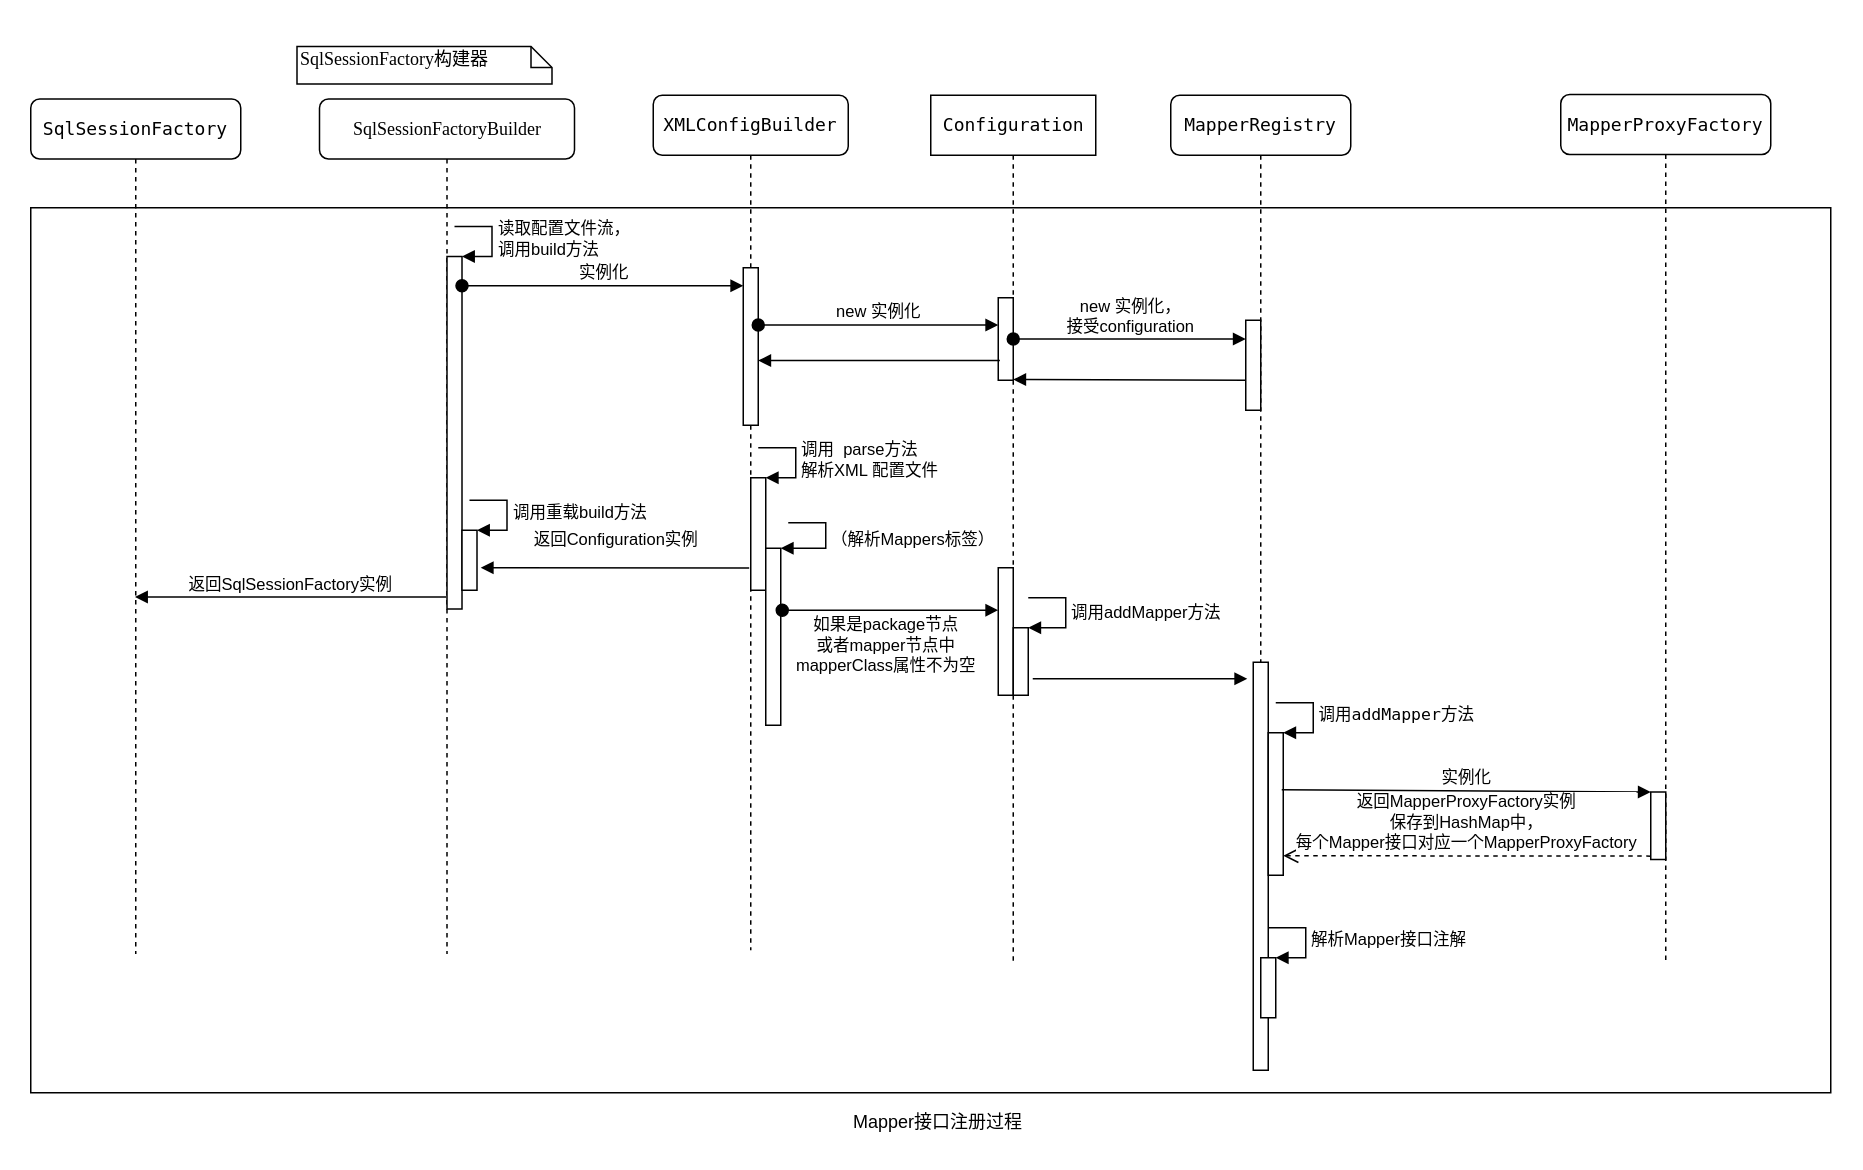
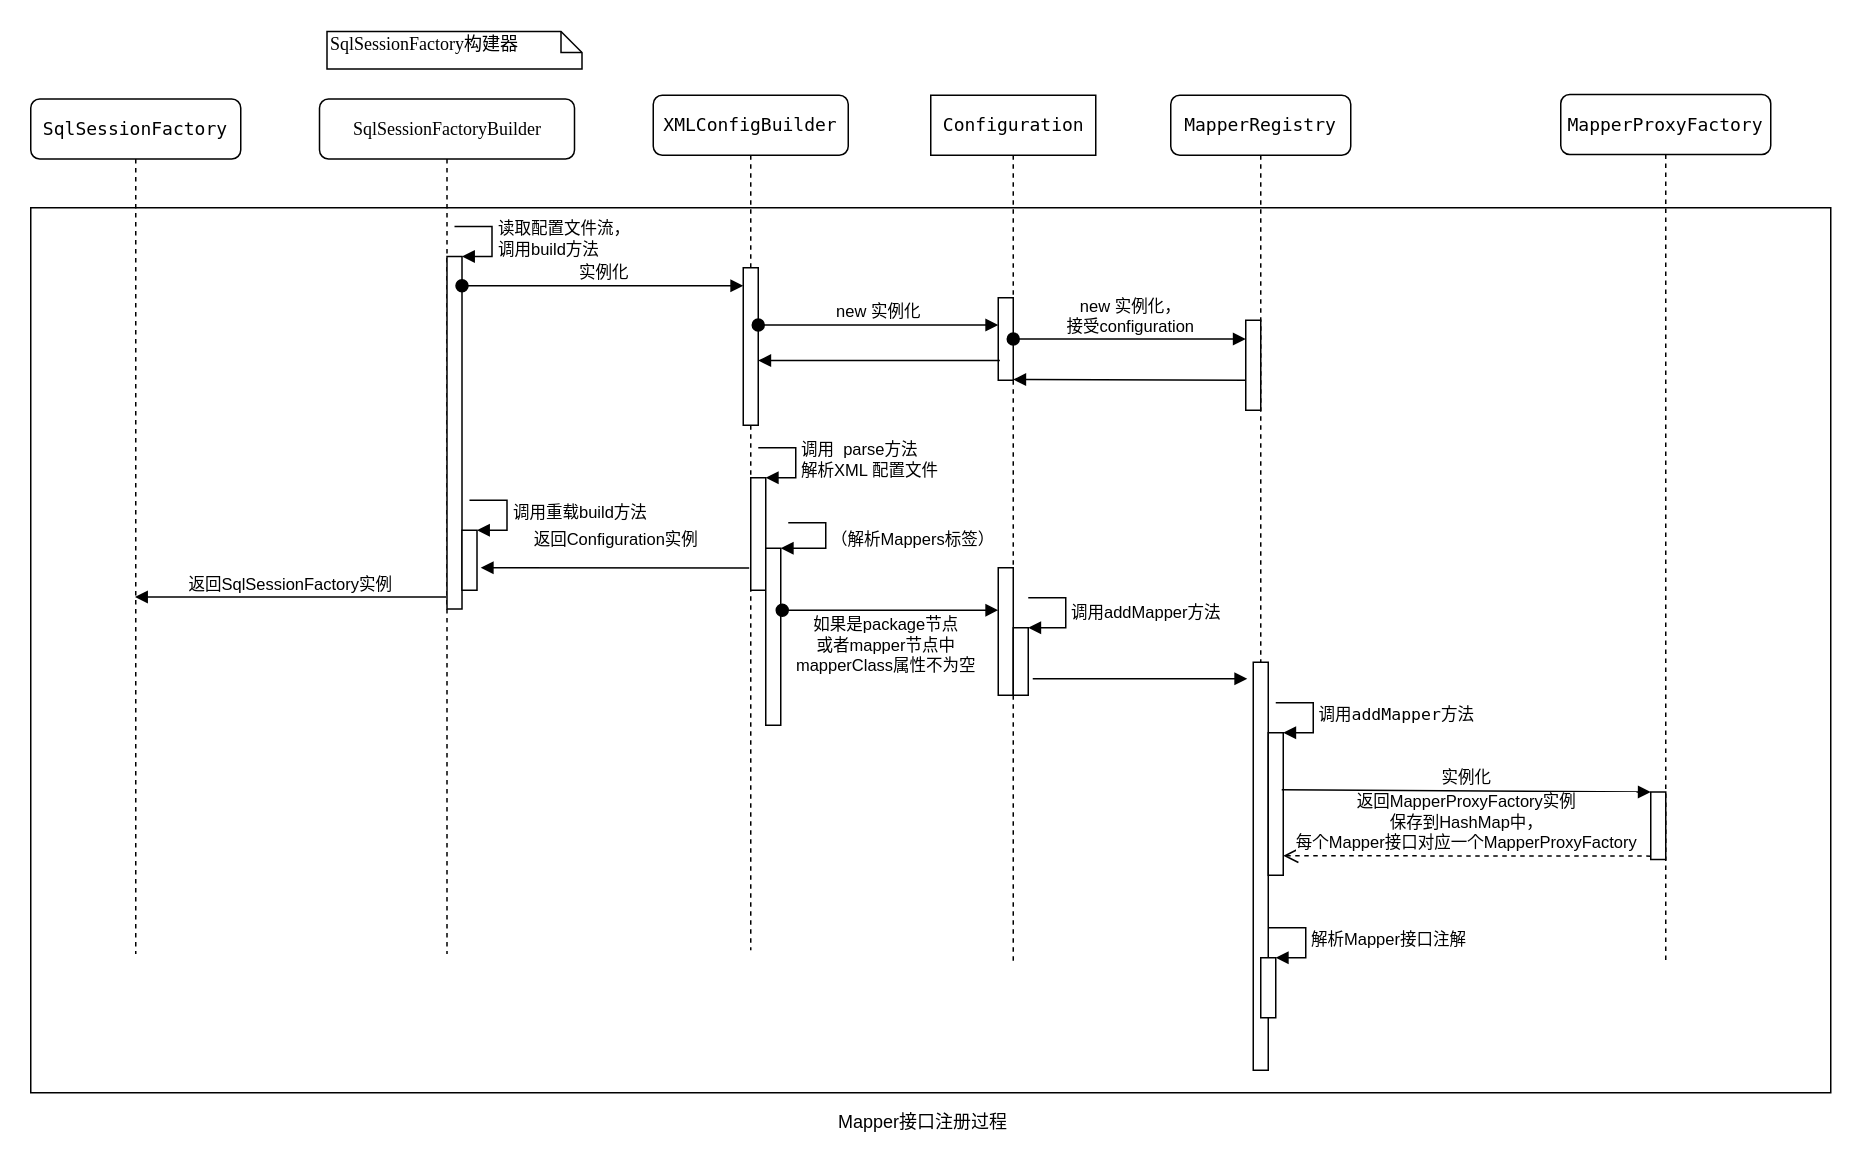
(425, 65) -> (455, 50)
(938, 1123) -> (923, 1123)
